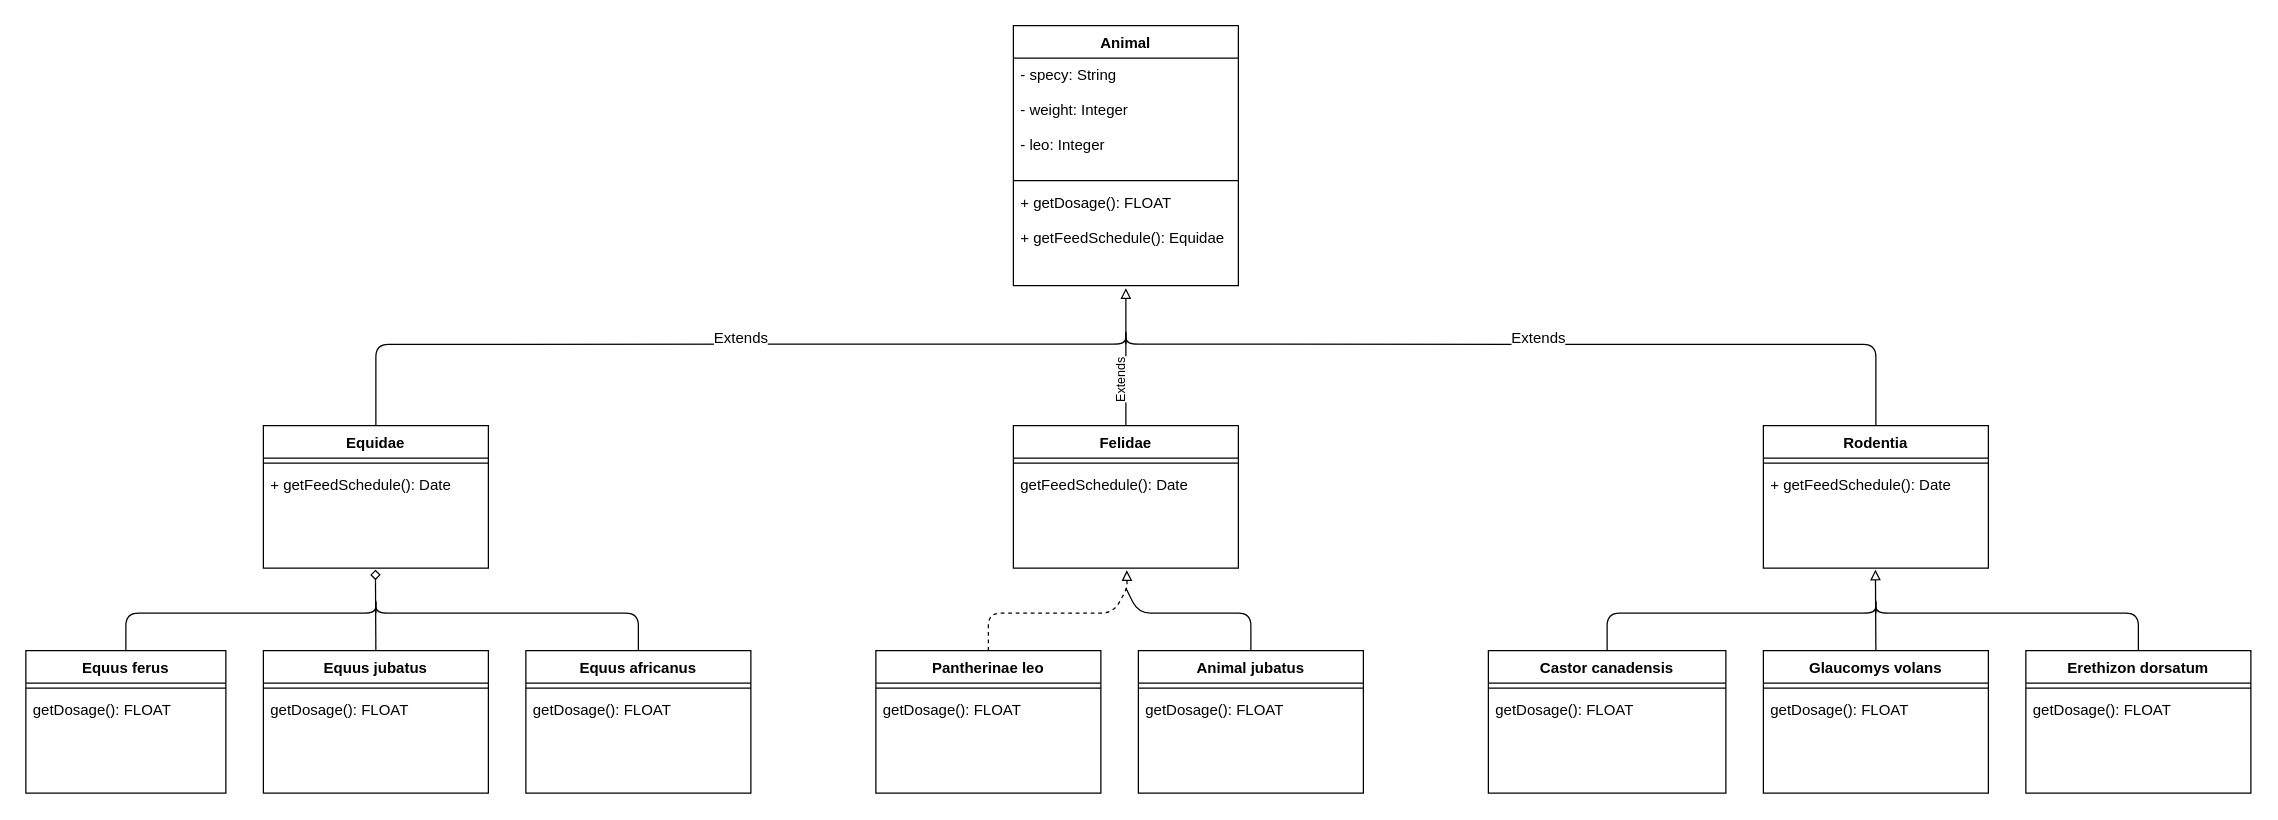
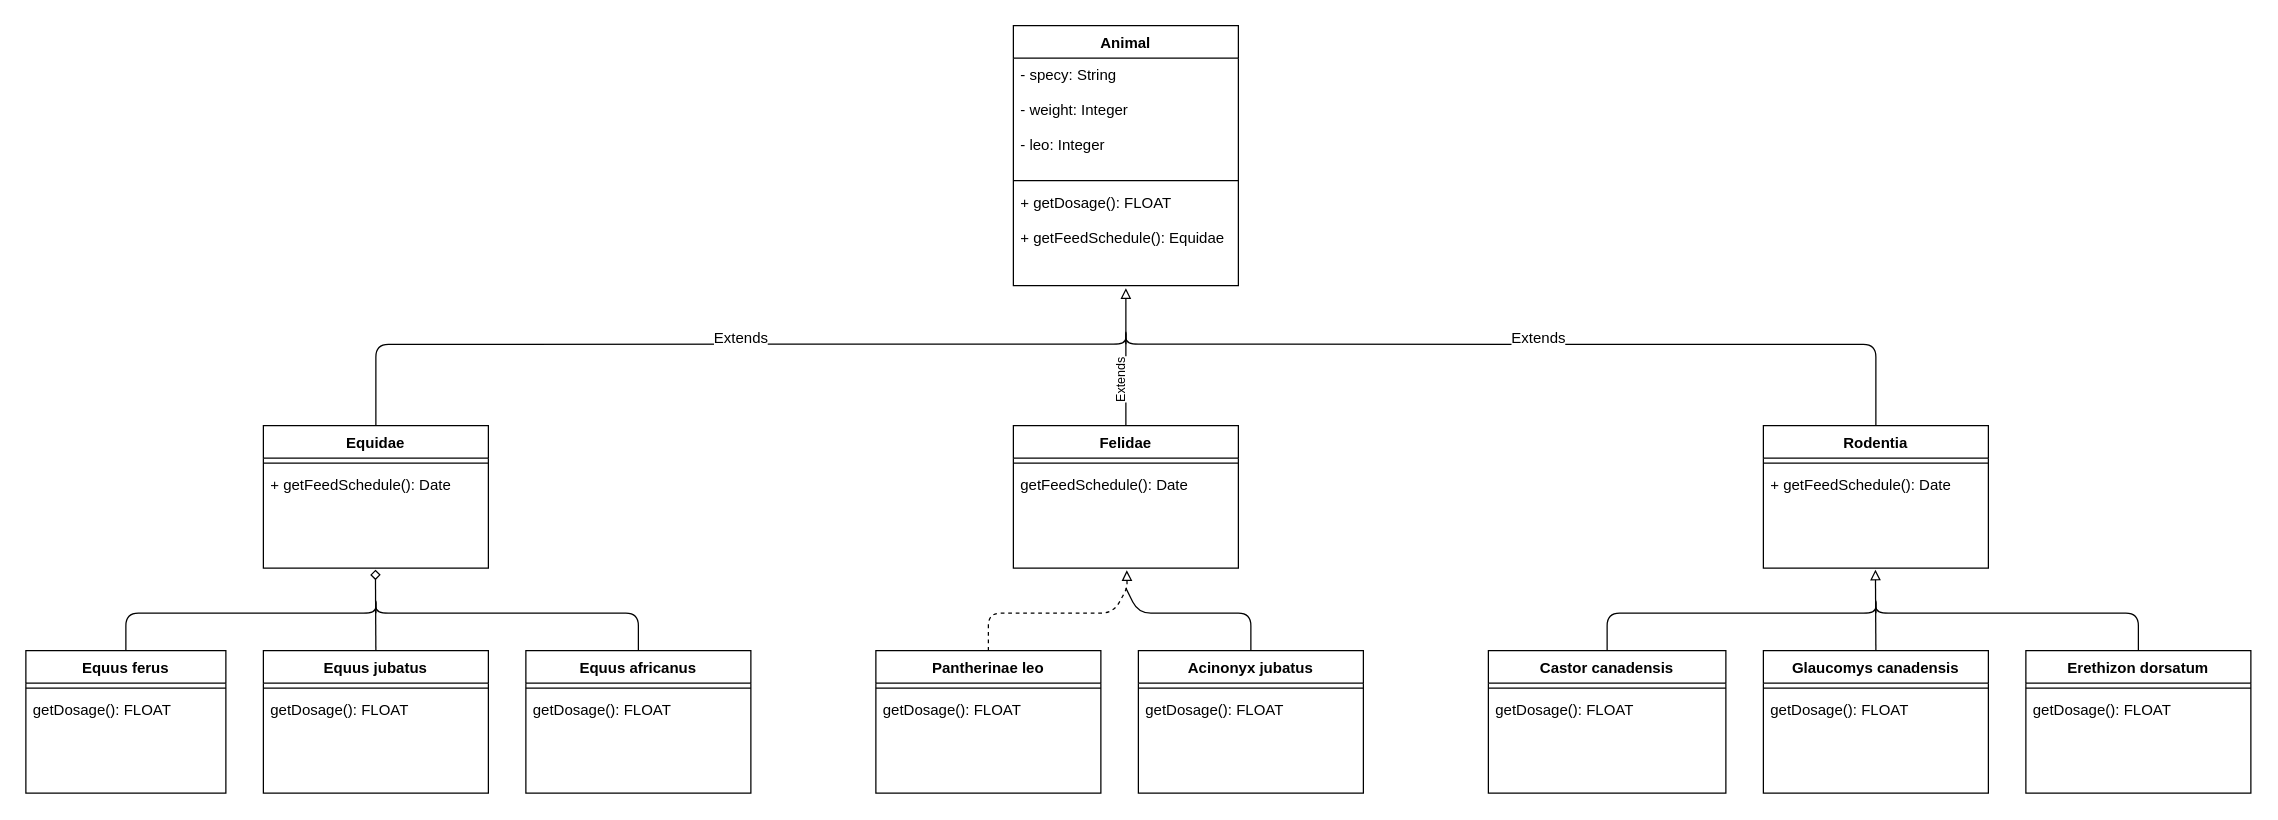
(1250, 668) -> (1250, 668)
(1875, 668) -> (1875, 668)
